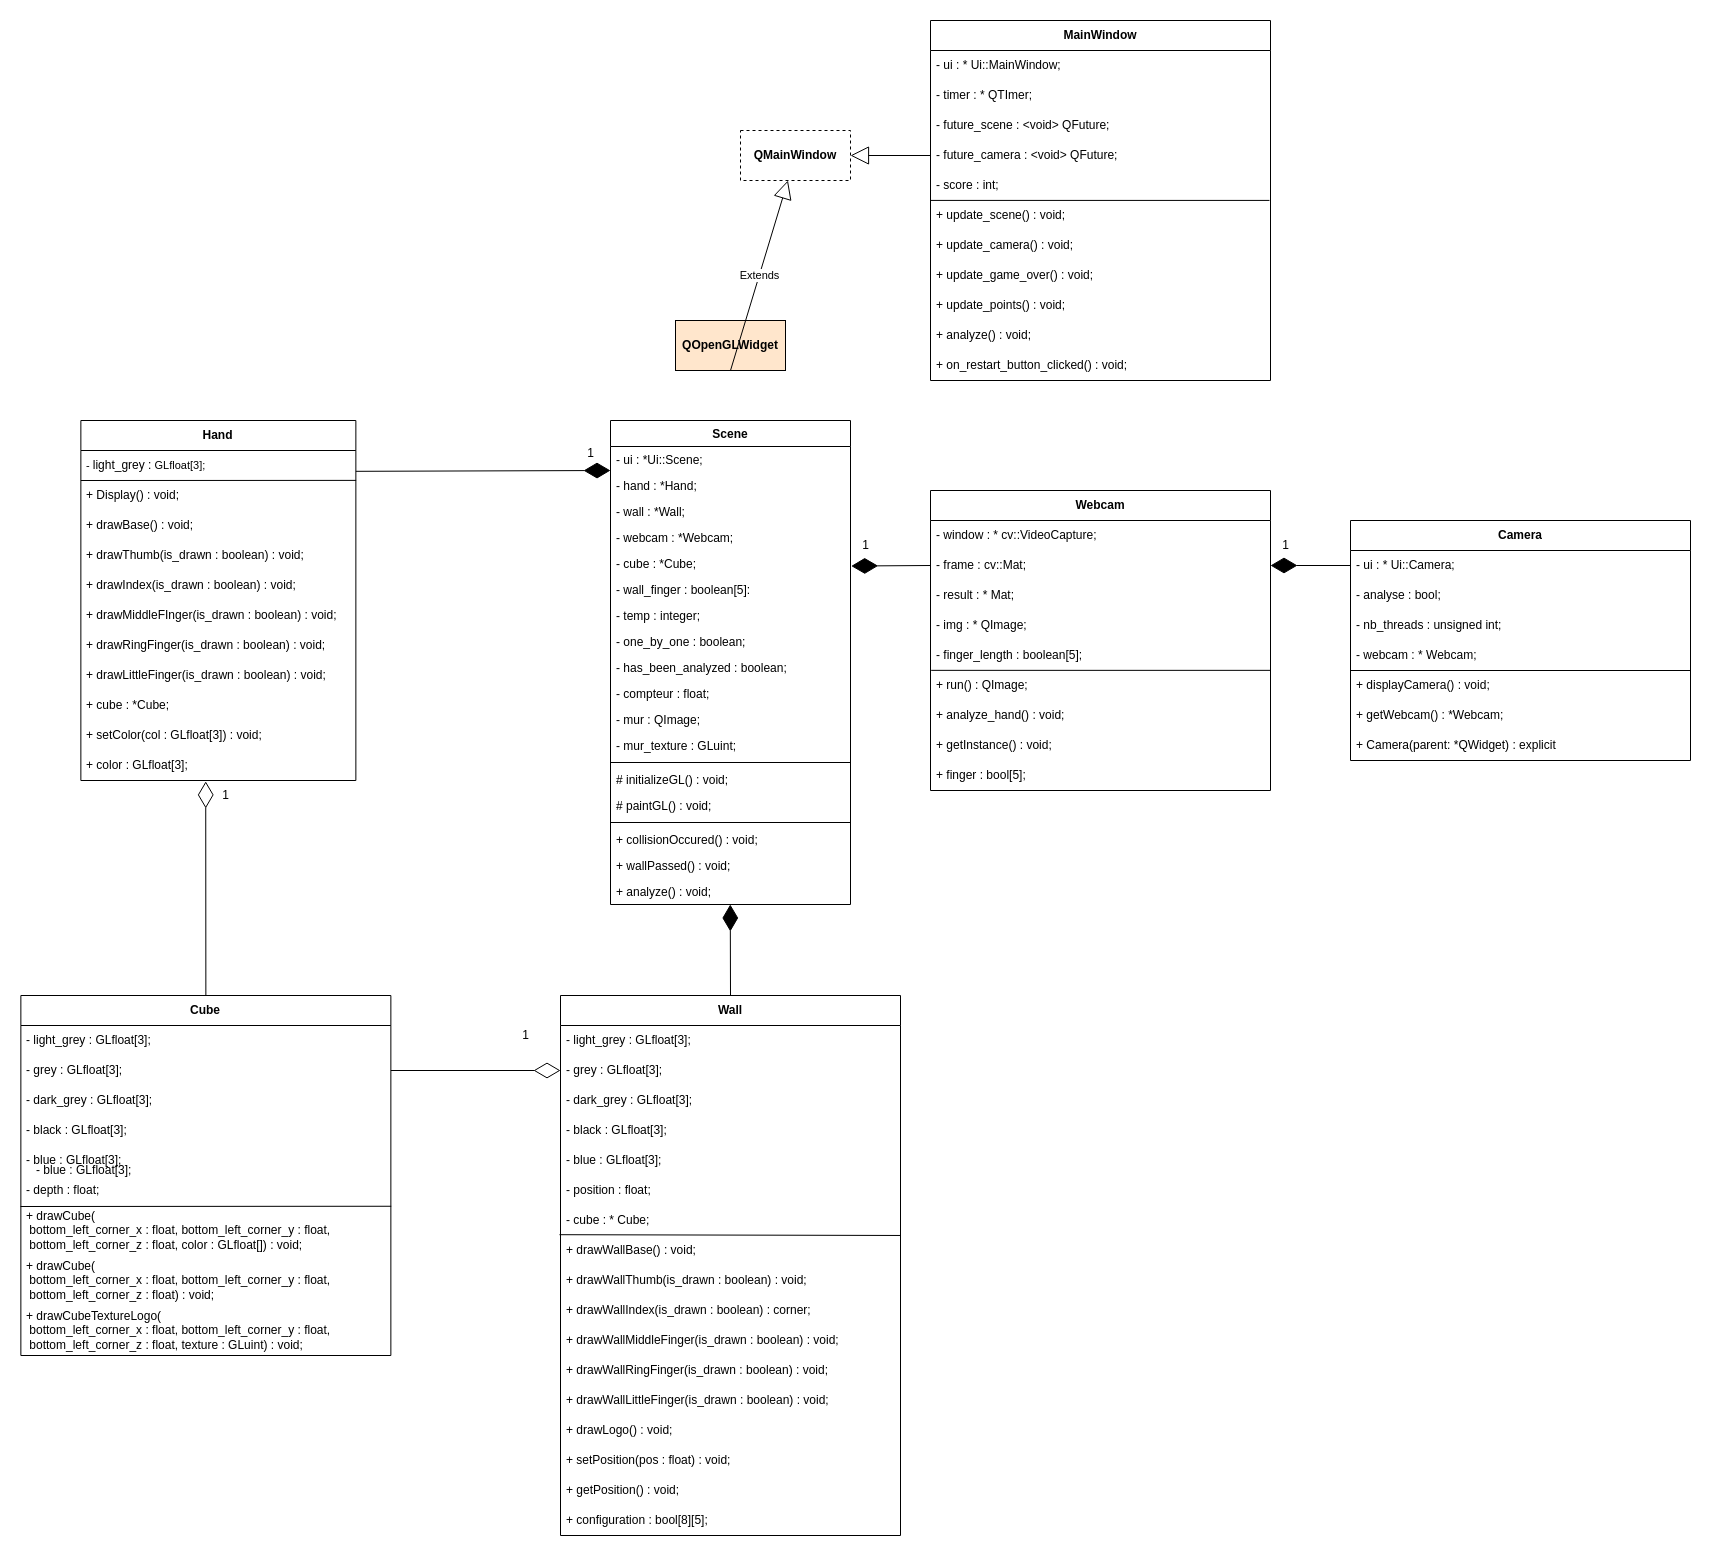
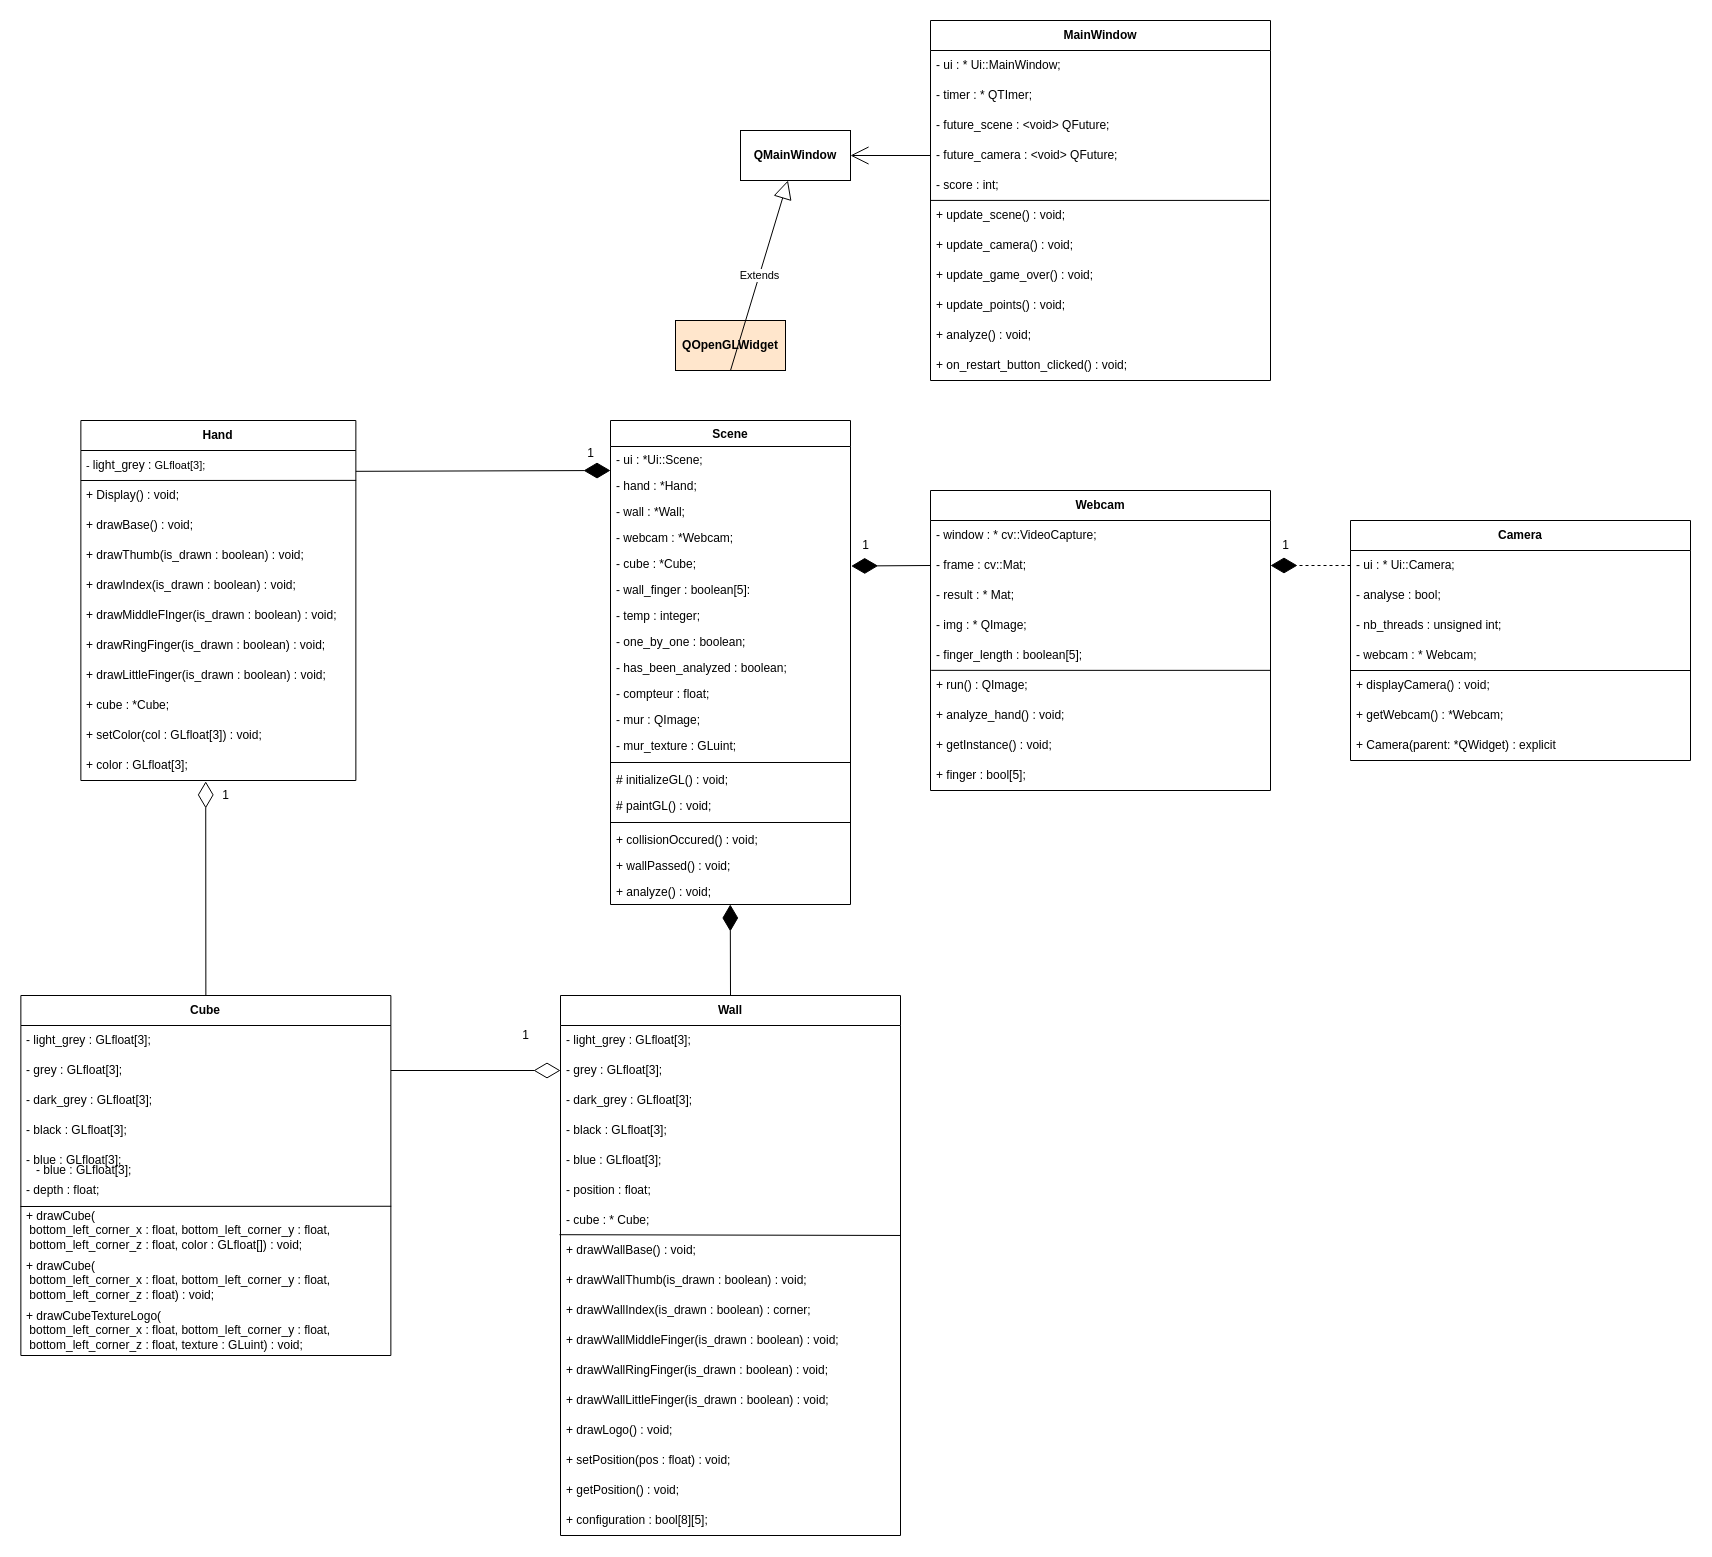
(796, 156) -> (796, 156)
(870, 156) -> (862, 156)
(1322, 566) -> (1322, 566)
